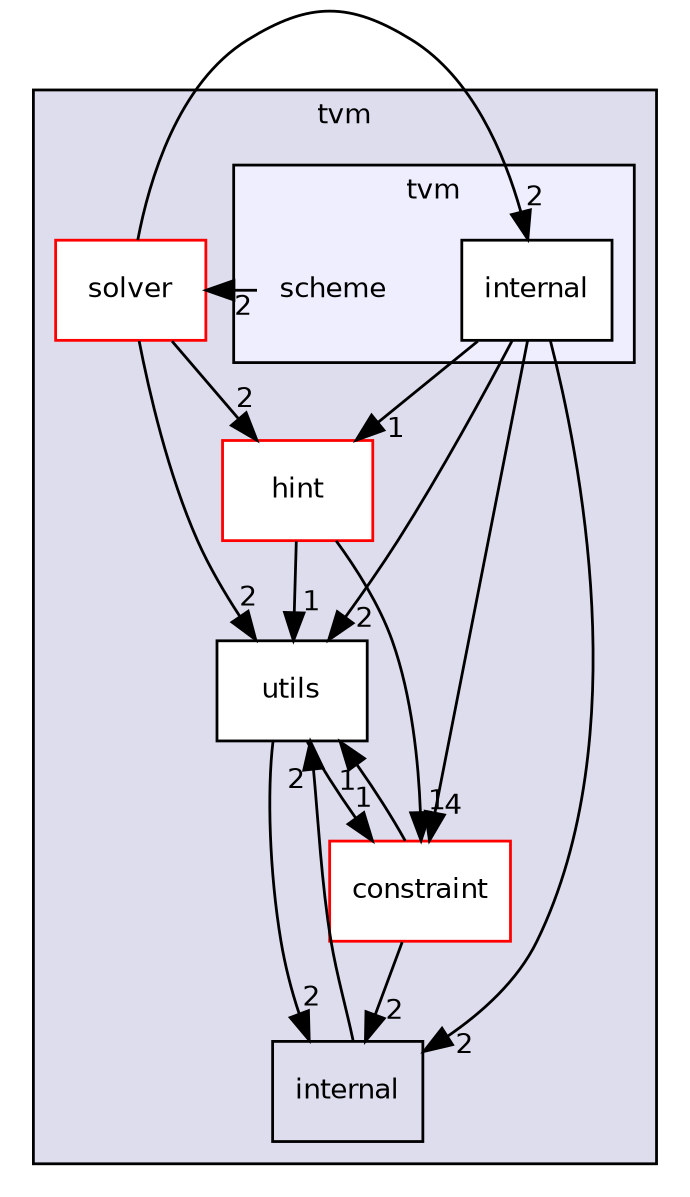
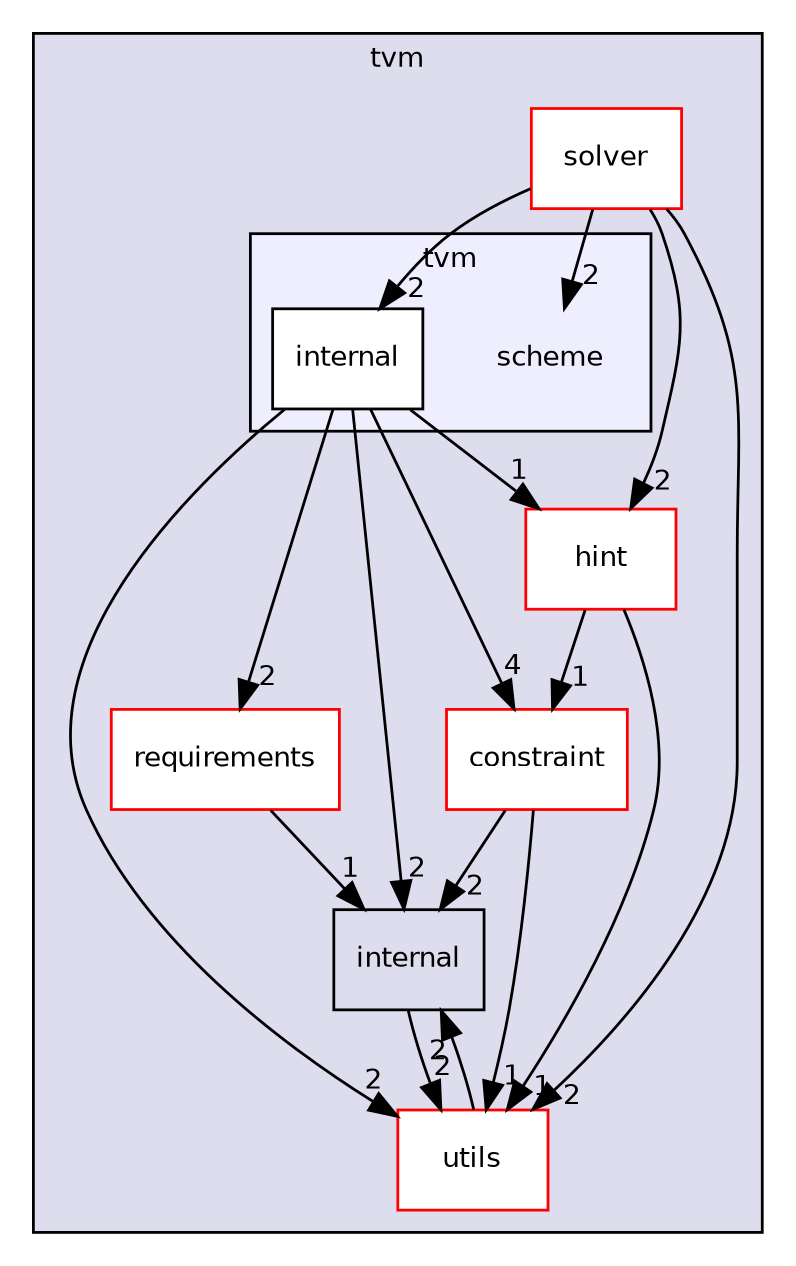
(251, 290) -> (581, 251)
(292, 691) -> (473, 1160)
none -> (225, 759)
(332, 782) -> none
